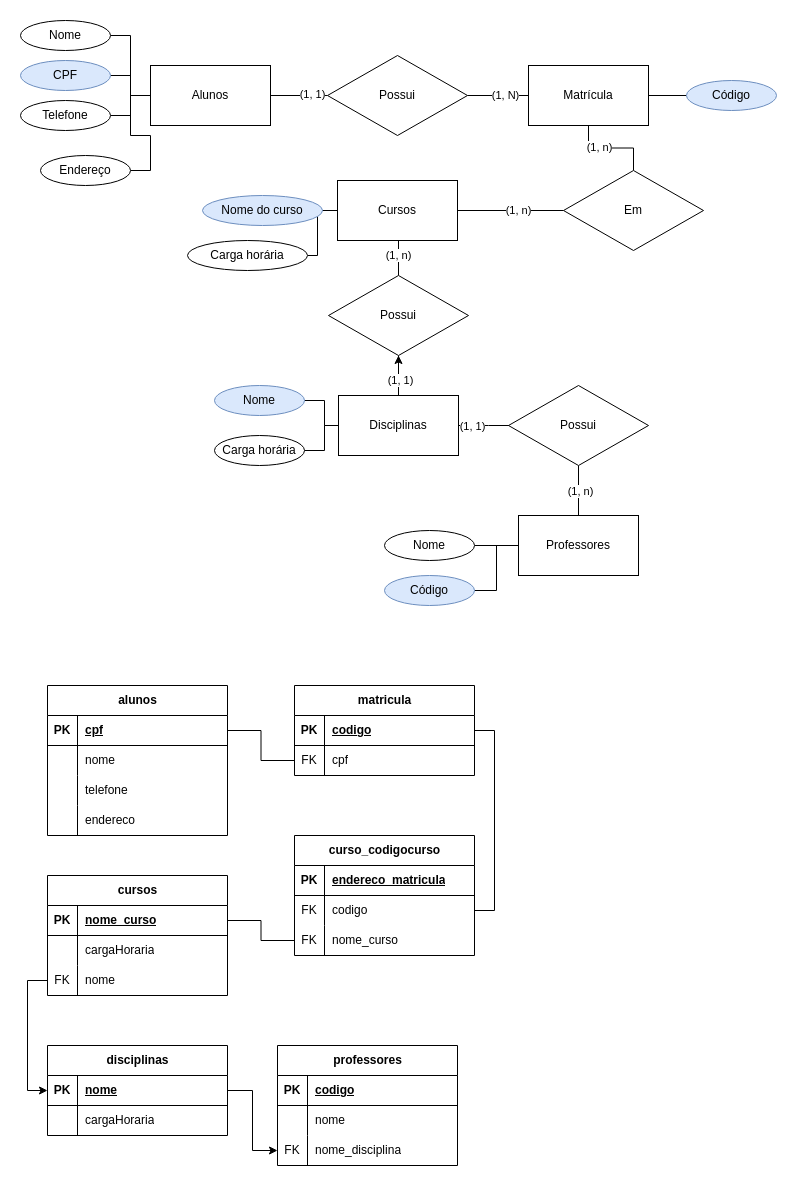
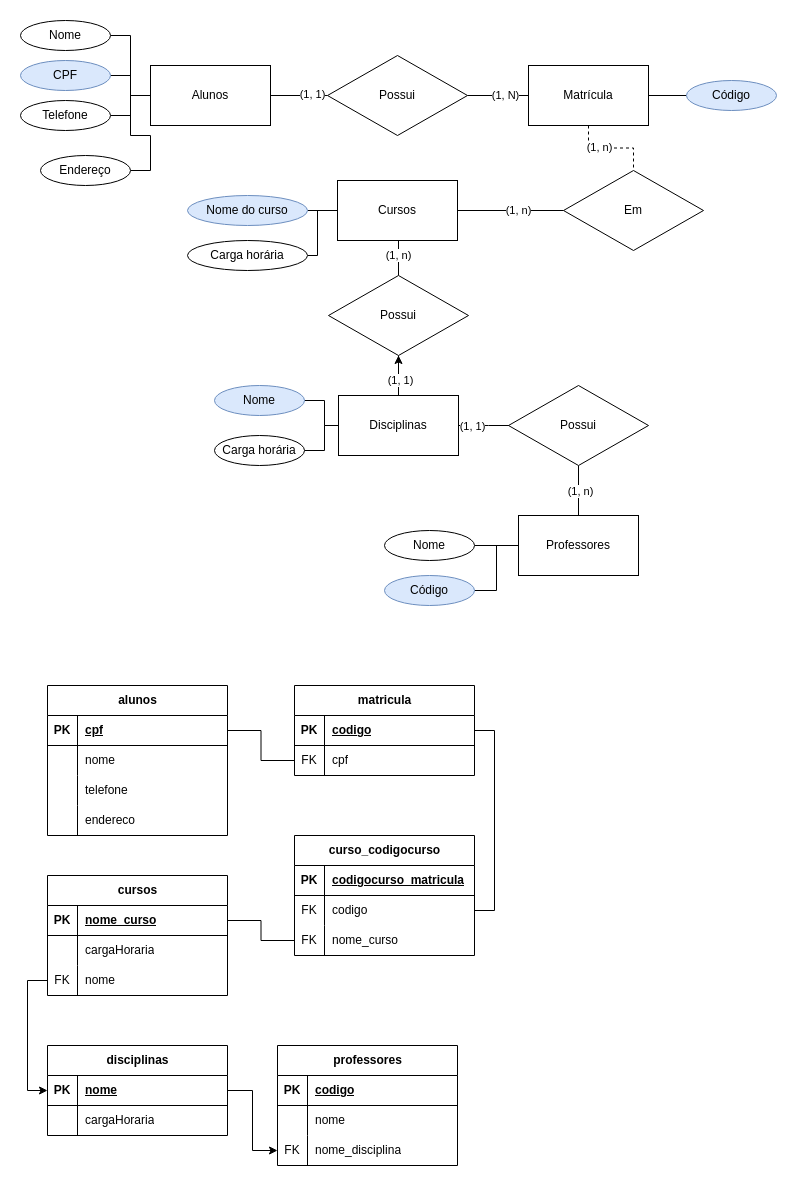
(633, 148) -> (633, 148)
(263, 211) -> (248, 211)
(390, 881) -> (398, 881)
